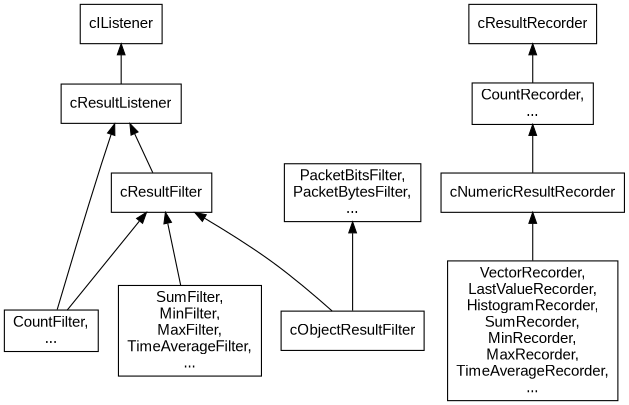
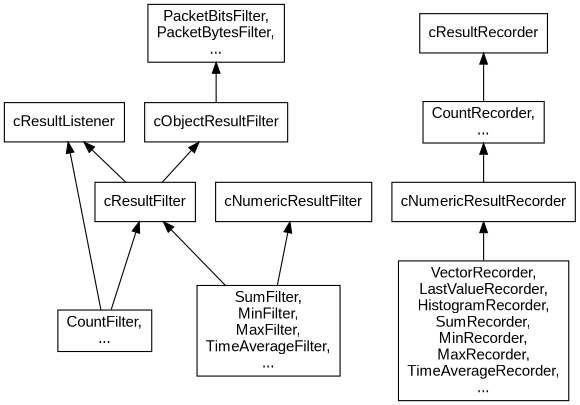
(121, 24) -> none
none -> (294, 202)
(271, 261) -> (177, 166)
